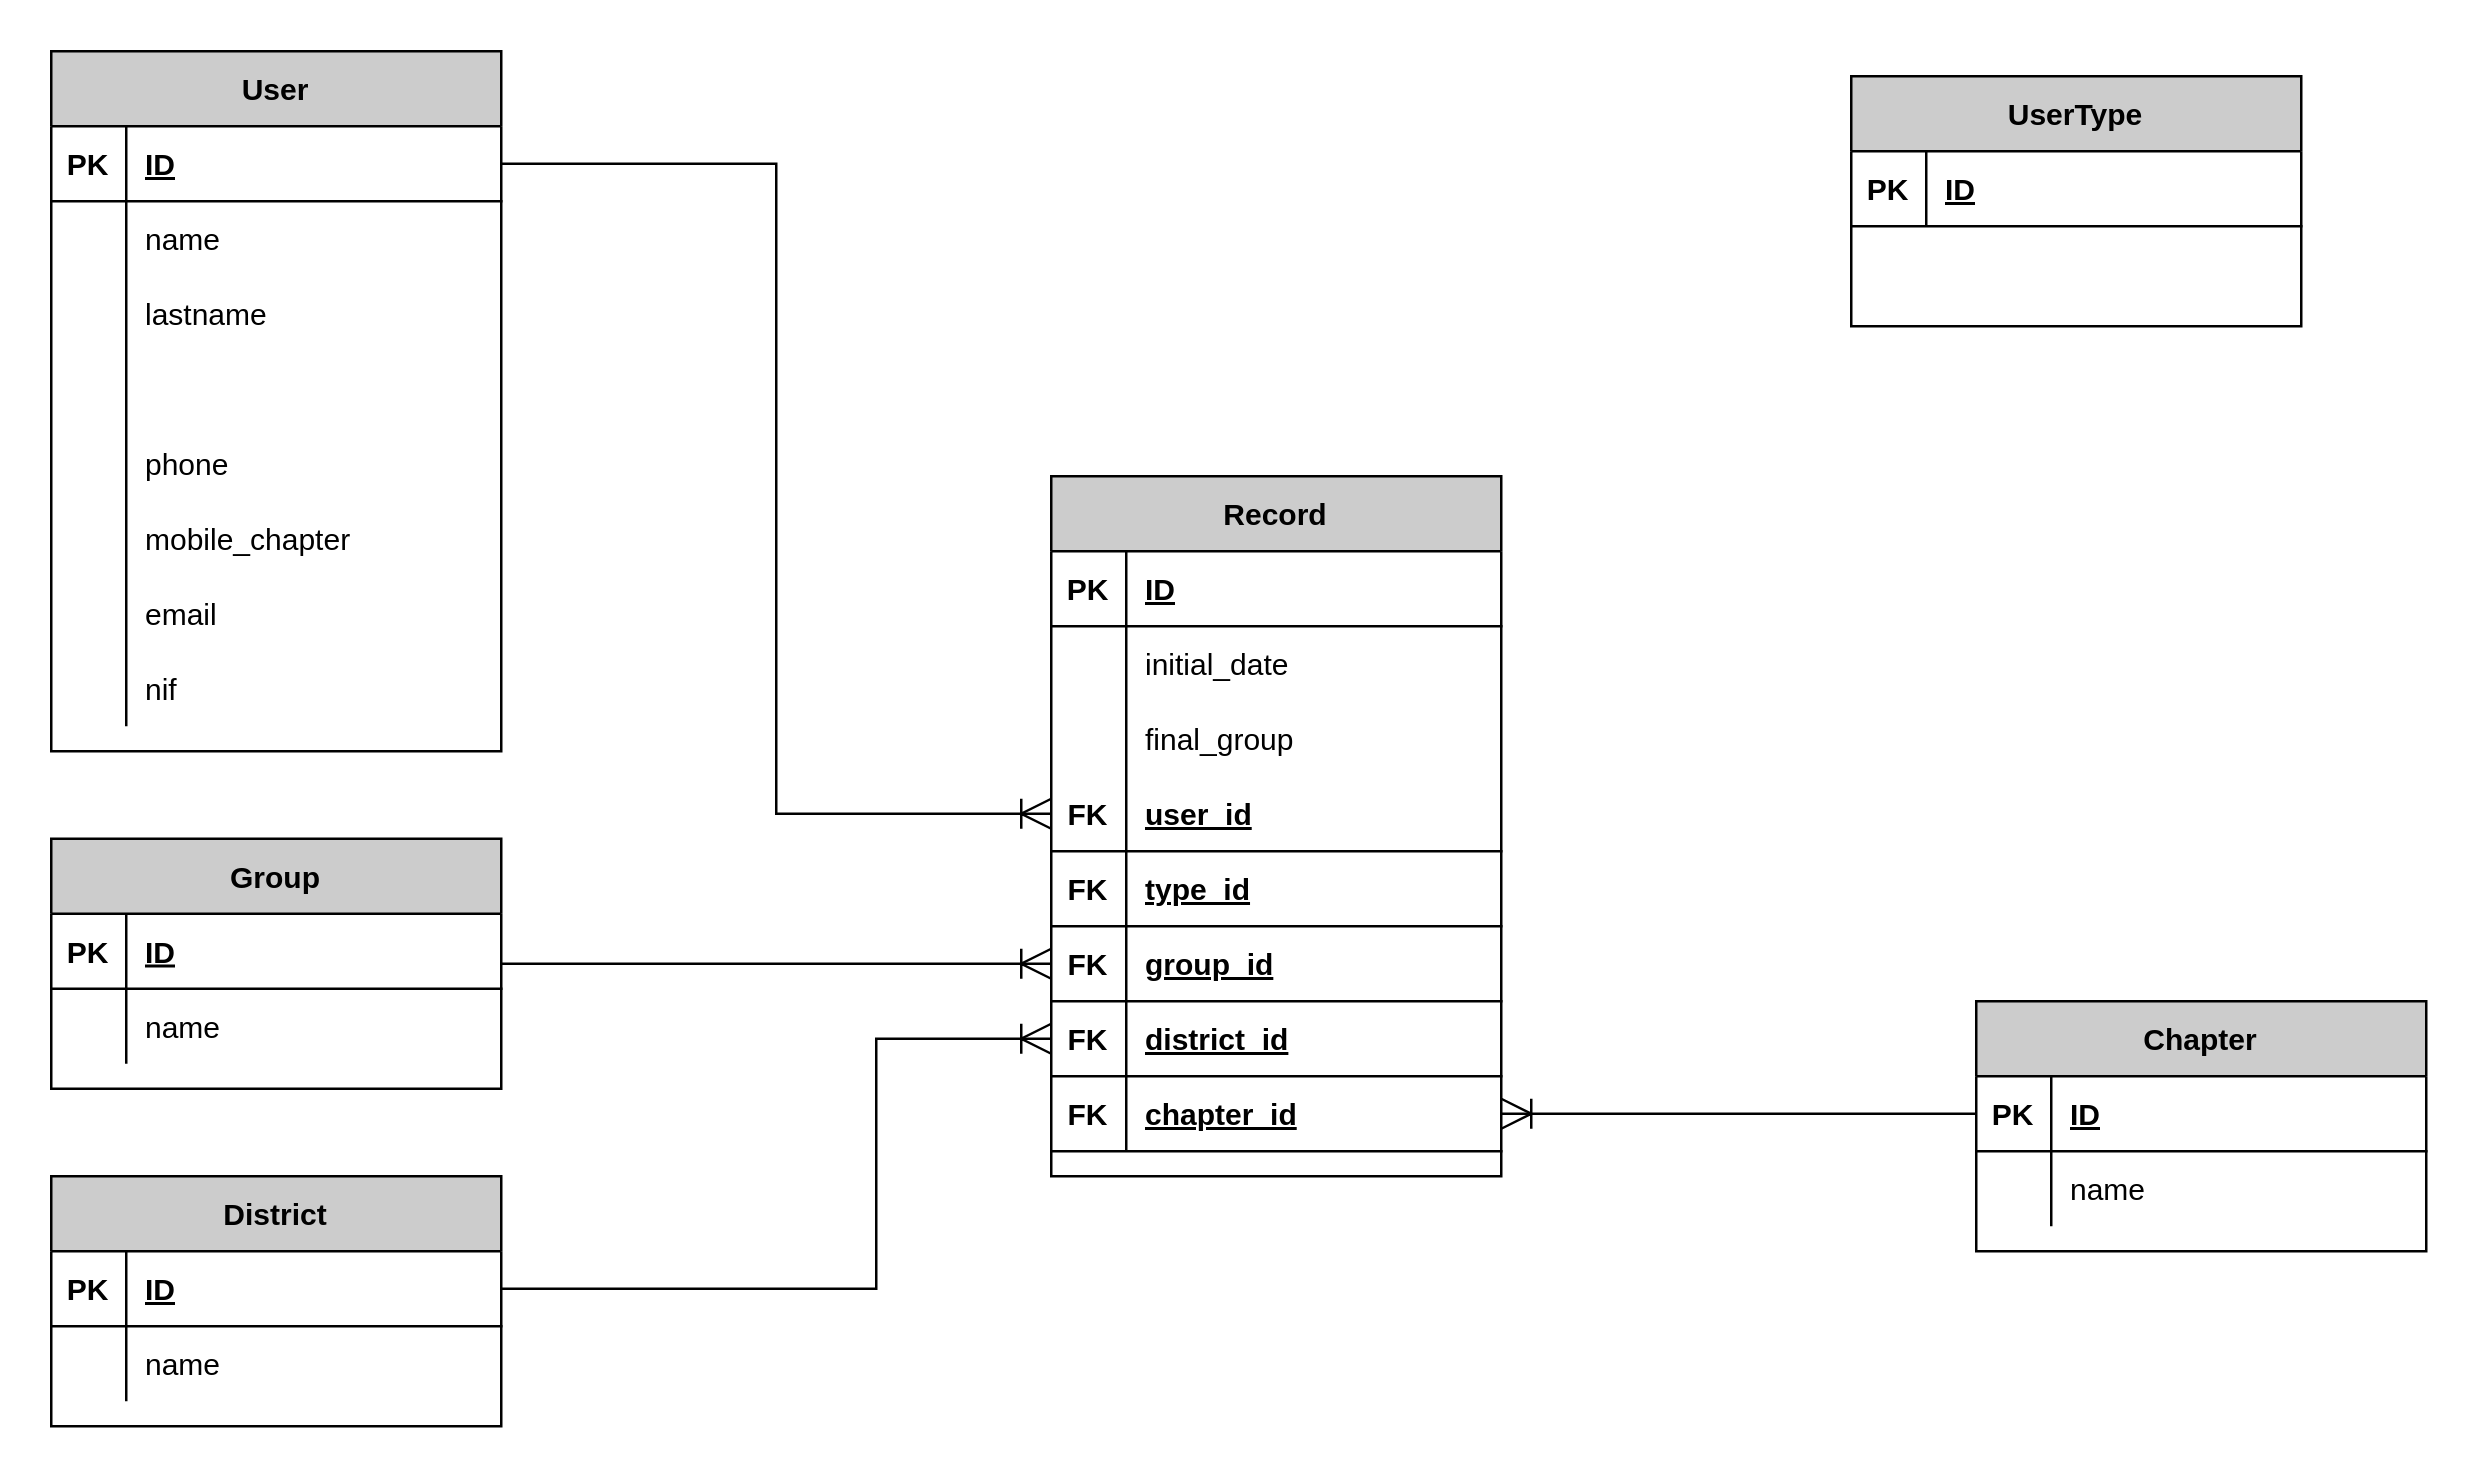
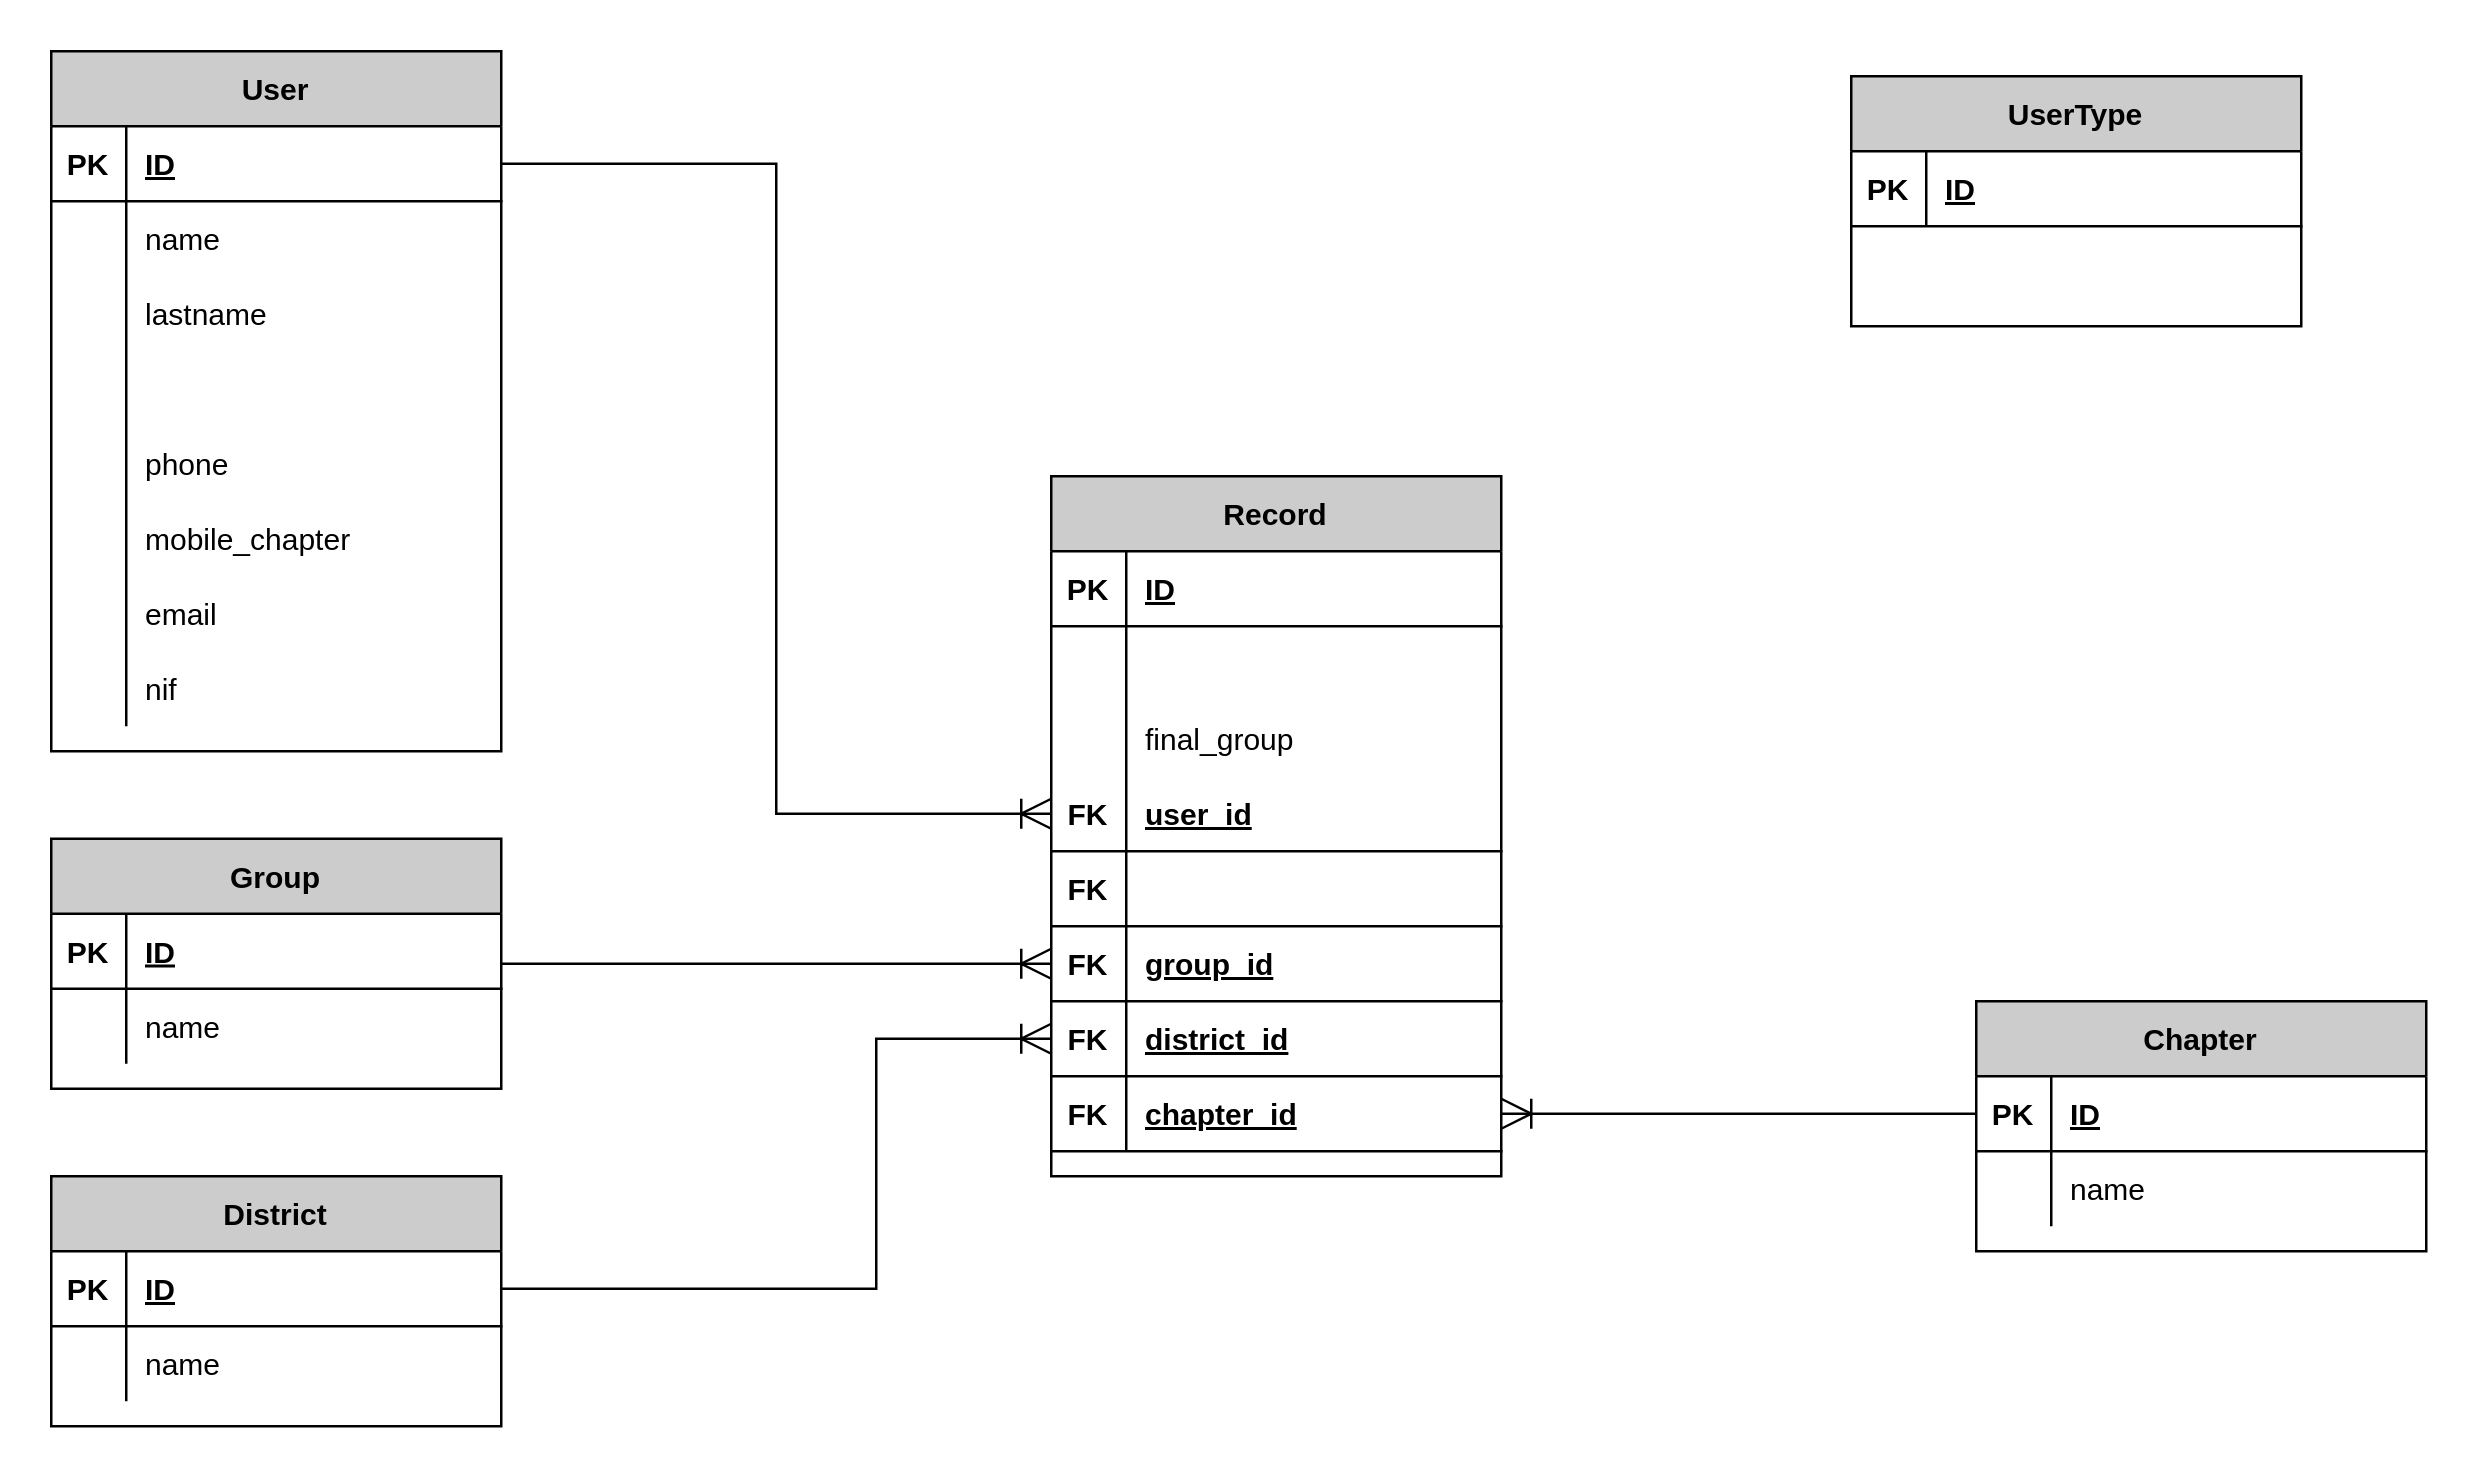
(1314, 664) -> none
(1314, 889) -> none
